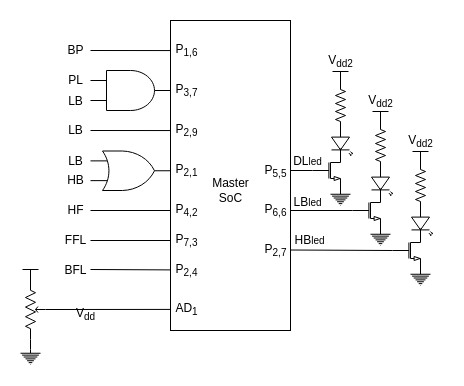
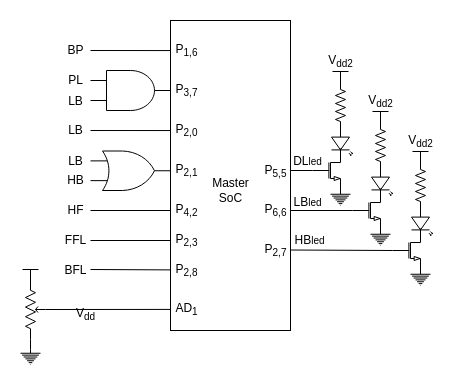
(187, 131) -> (187, 131)
(187, 241) -> (187, 241)
(187, 271) -> (187, 271)
